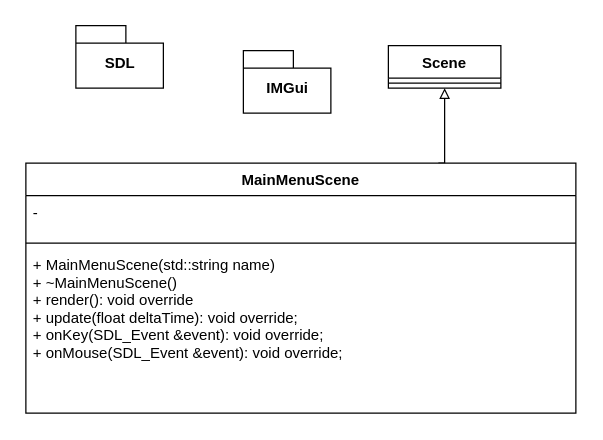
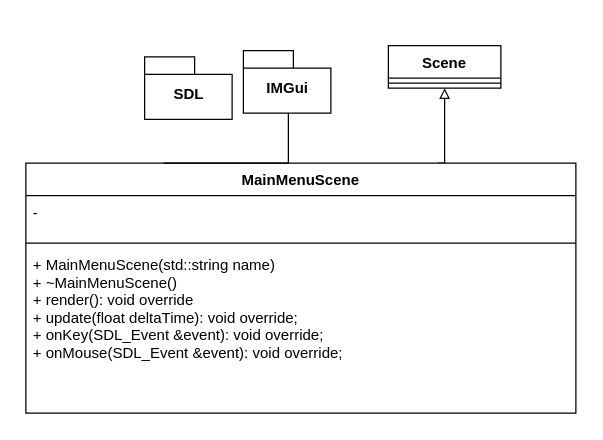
(119, 57) -> (188, 88)
none -> (288, 138)
